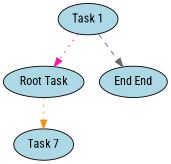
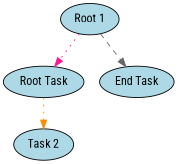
(88, 19) -> (90, 19)
(133, 82) -> (137, 82)
(44, 145) -> (44, 145)
